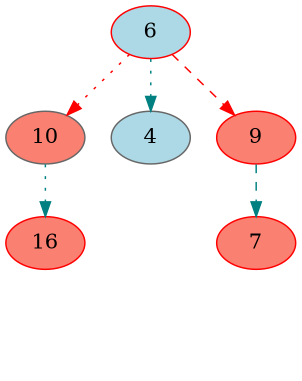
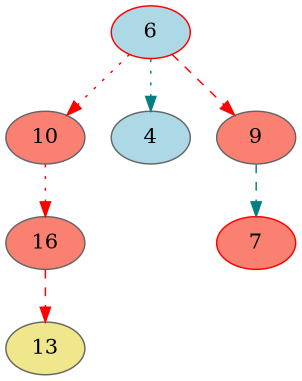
(256, 138) -> (256, 138)
(45, 183) -> (45, 183)
(45, 243) -> (45, 243)
none -> (45, 348)
